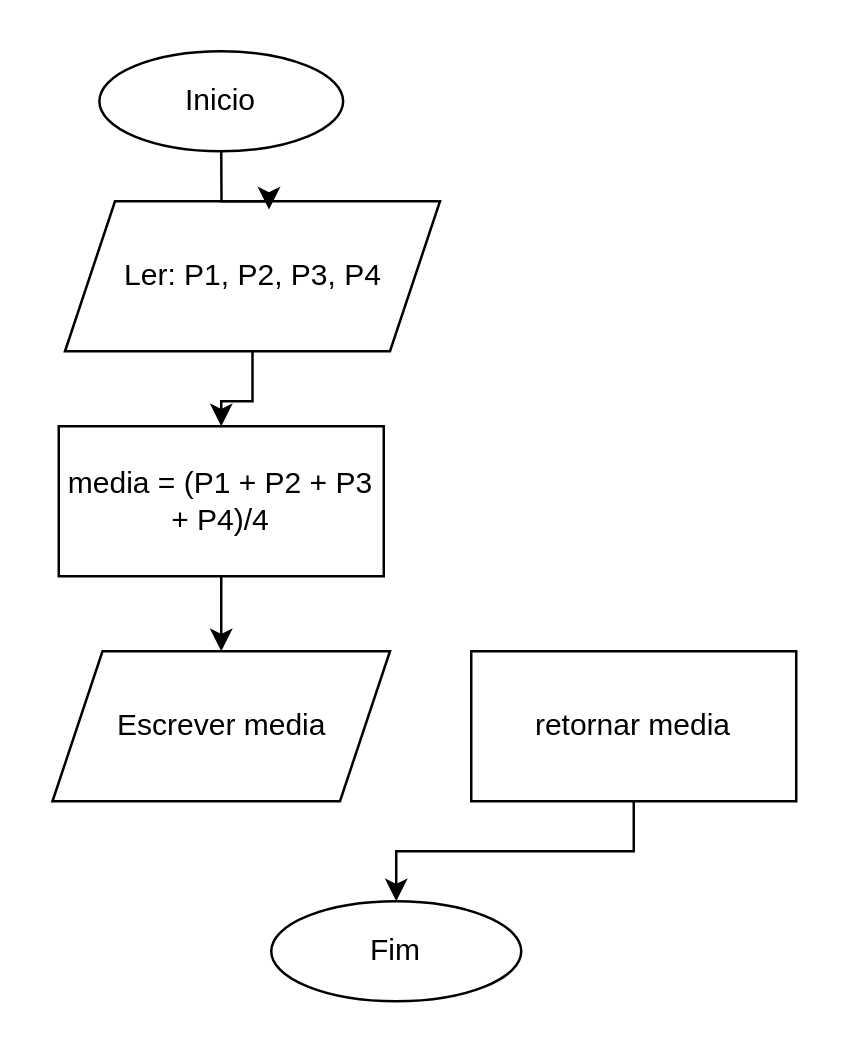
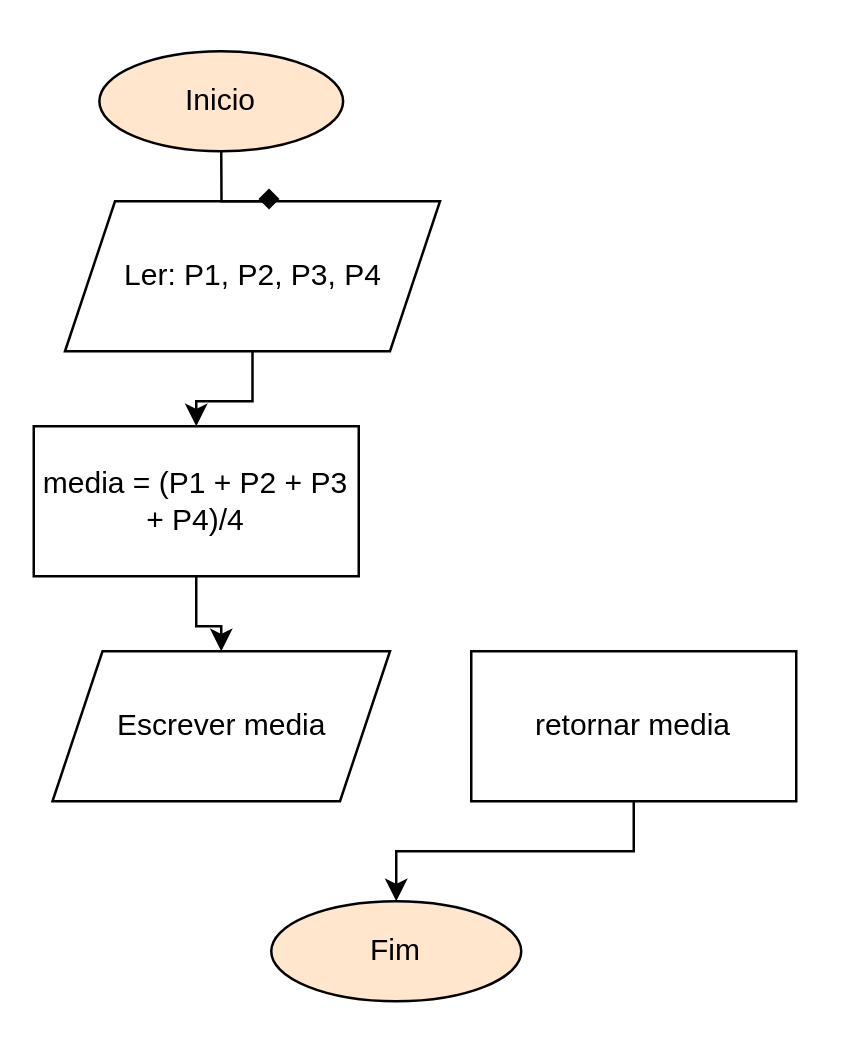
(221, 101) -> (221, 101)
(262, 201) -> (269, 192)
(221, 501) -> (196, 501)
(396, 951) -> (396, 951)
